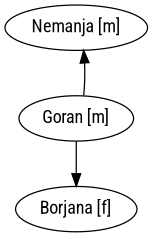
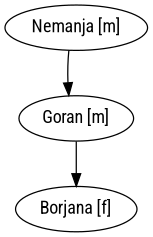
(85, 79) -> (68, 66)
